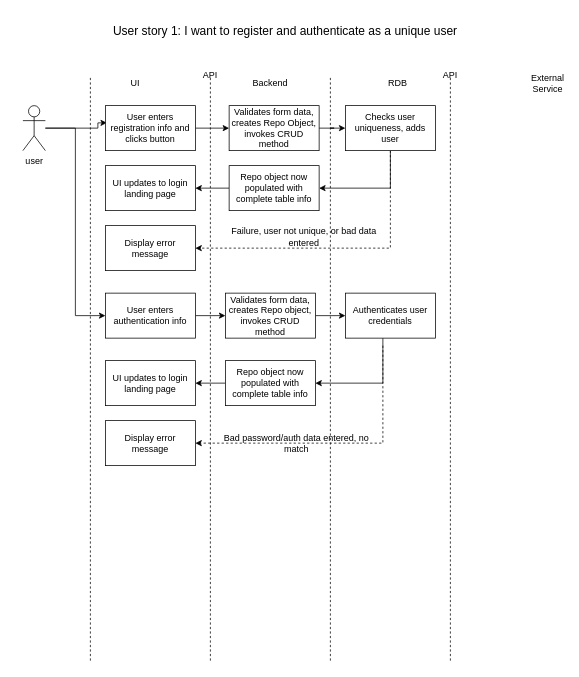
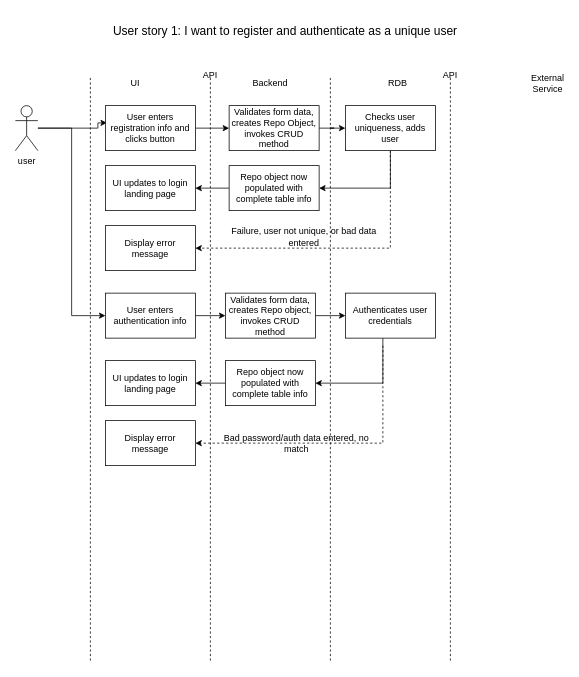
(34, 128) -> (27, 128)
